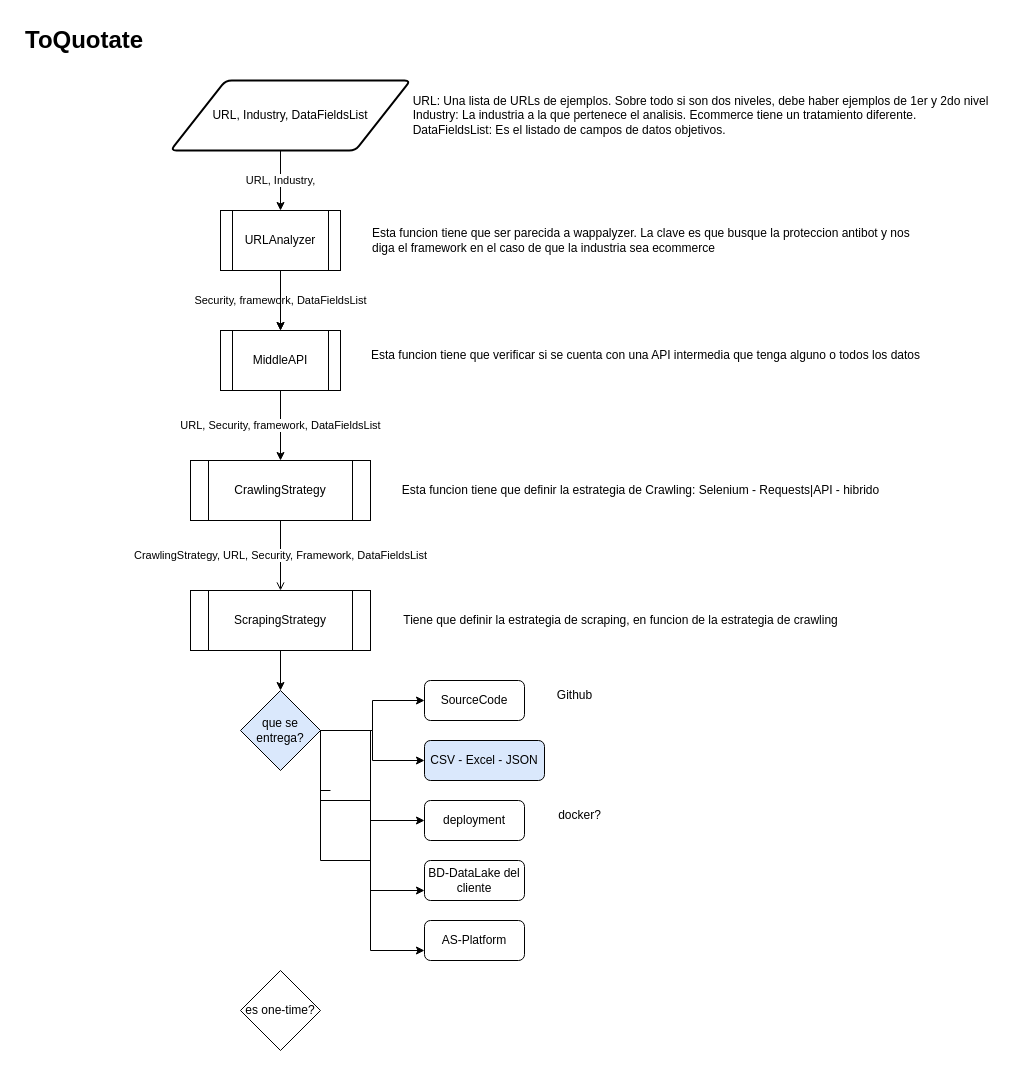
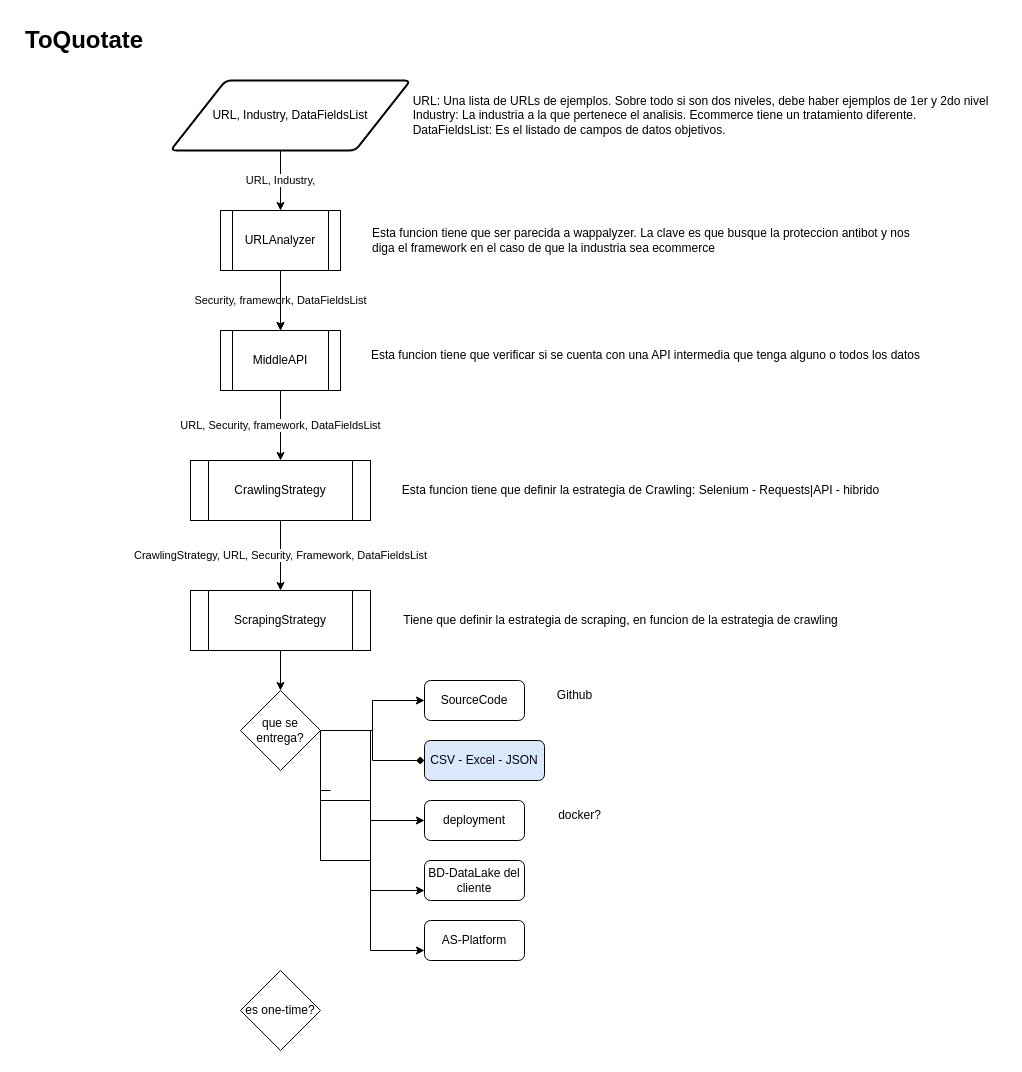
(281, 584) -> (281, 582)
(281, 731) -> (281, 731)
(416, 761) -> (416, 761)
